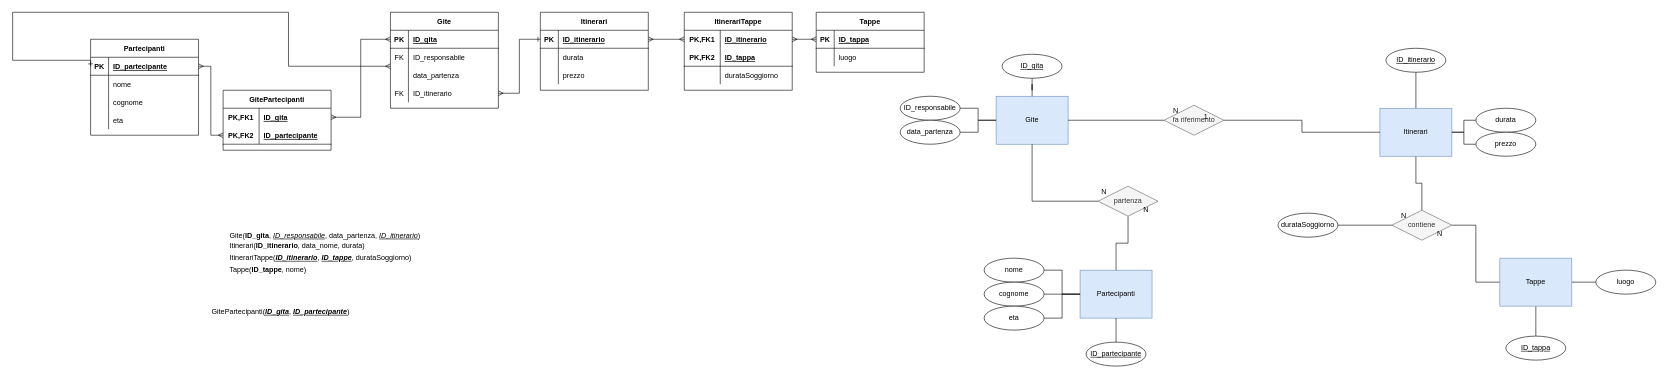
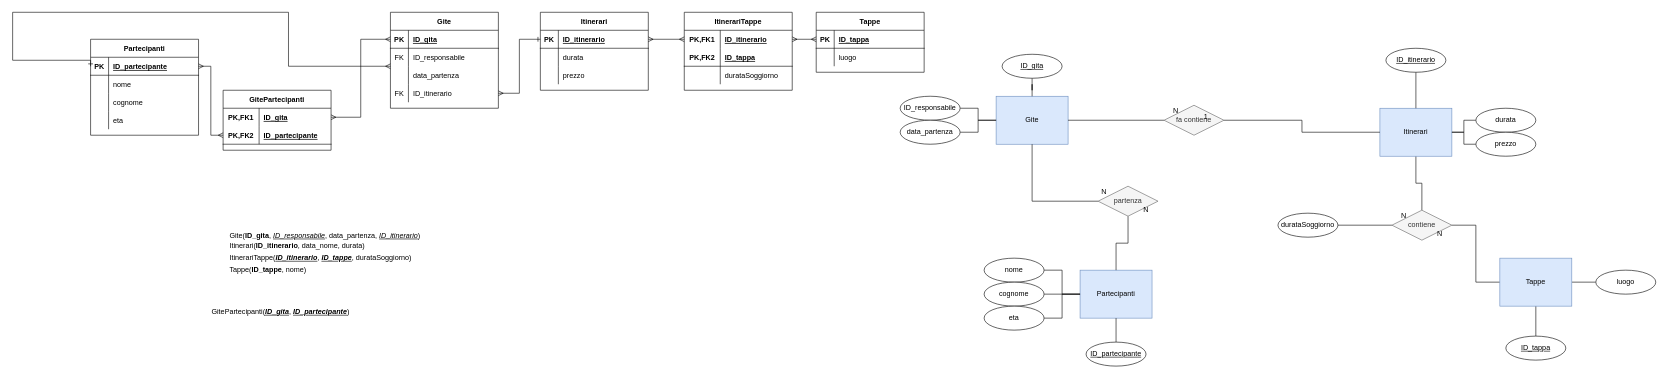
(1194, 120) -> (1194, 120)
